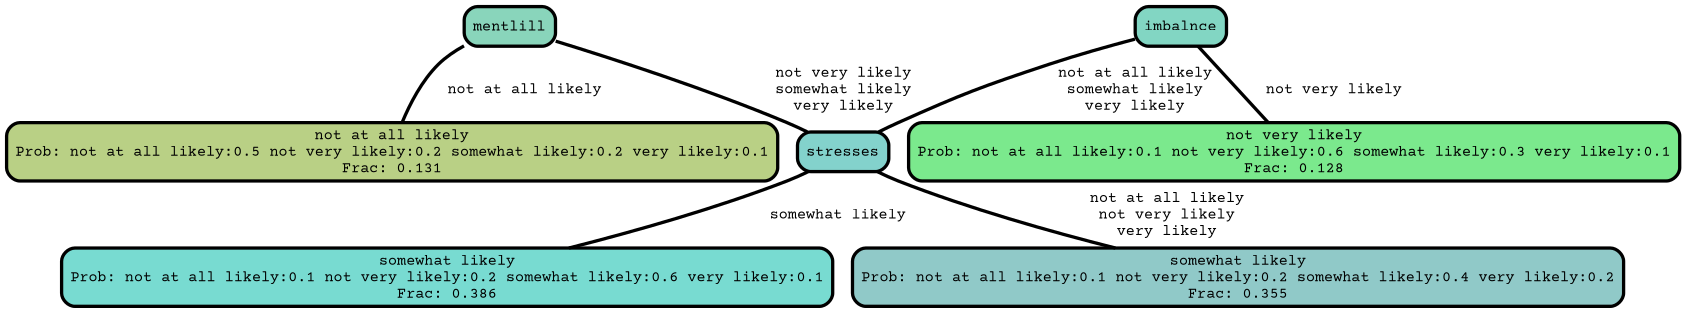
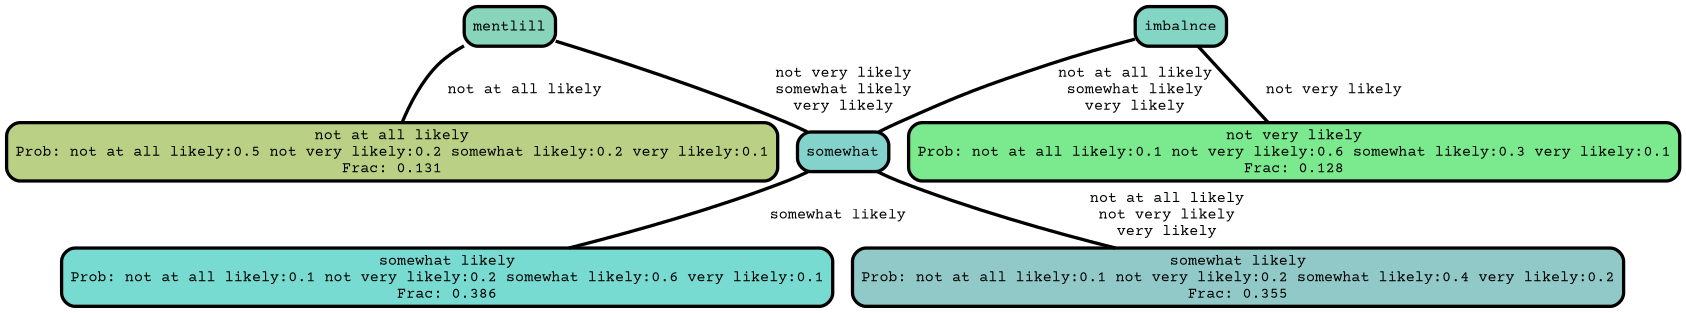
(843, 152) -> (843, 152)
